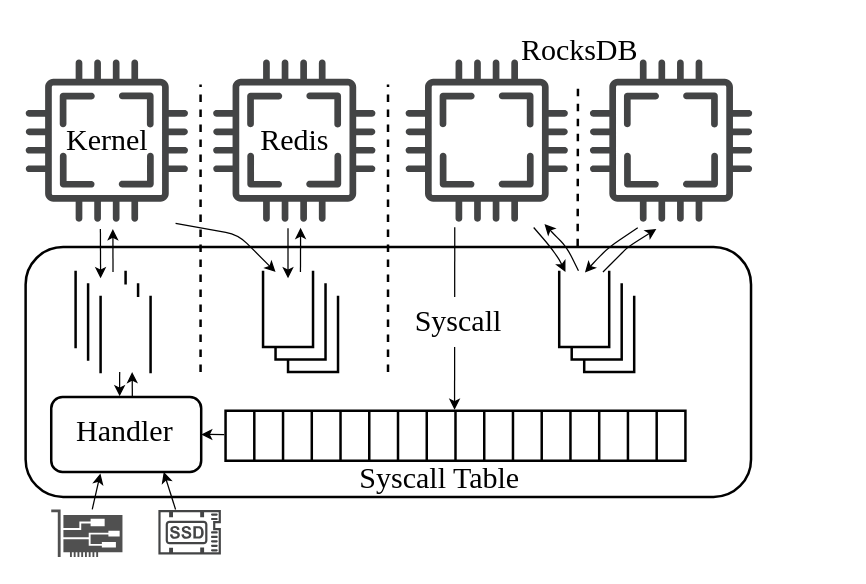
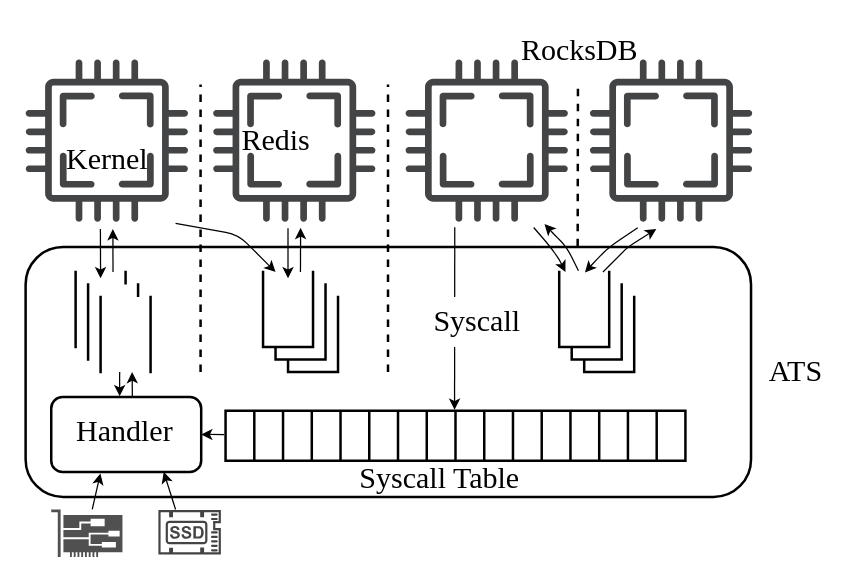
(107, 141) -> (107, 159)
(294, 141) -> (276, 141)
(458, 322) -> (476, 322)
none -> (795, 372)
